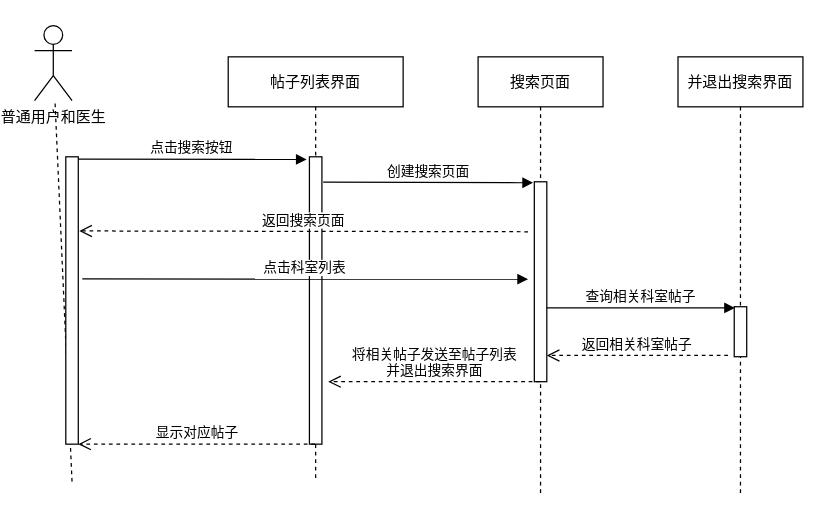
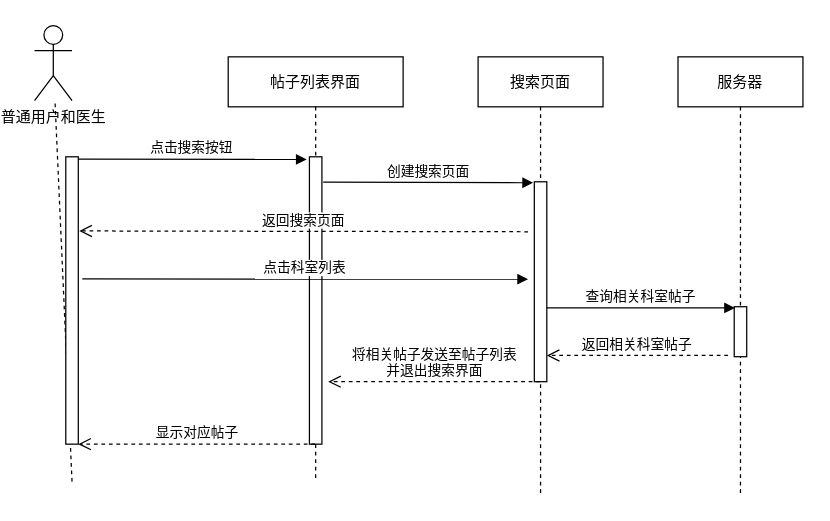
(740, 83) -> (740, 83)
